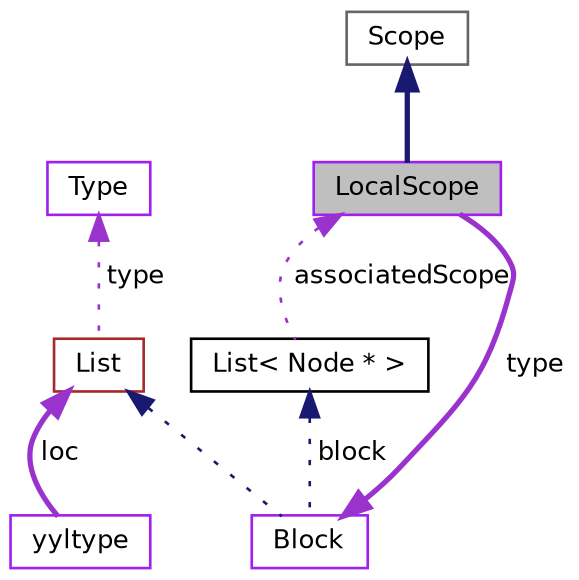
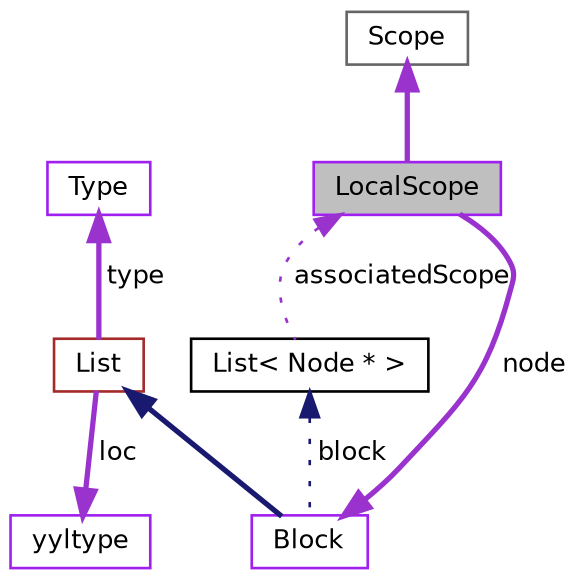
(407, 127) -> (407, 127)
(99, 290) -> (99, 290)
(531, 365) -> (531, 365)
(215, 462) -> (215, 462)
(31, 464) -> (91, 440)
